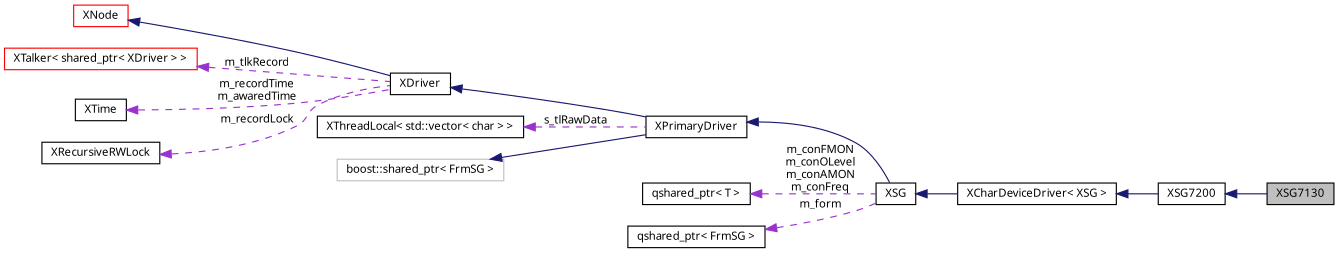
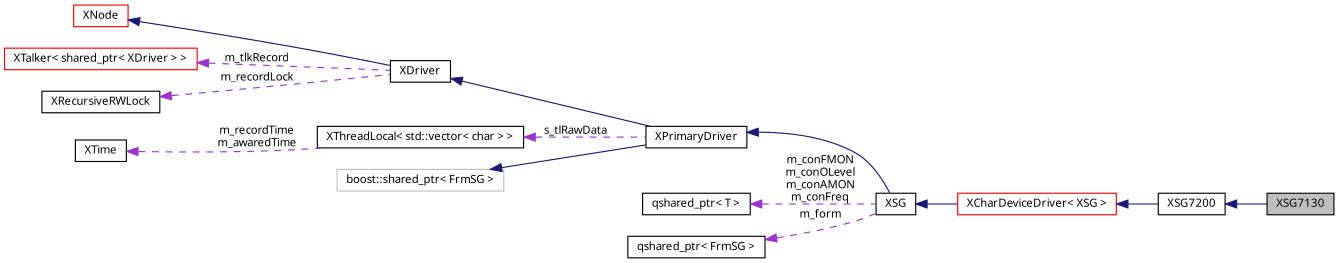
(265, 106) -> (230, 152)
(1037, 194) -> (1037, 204)
